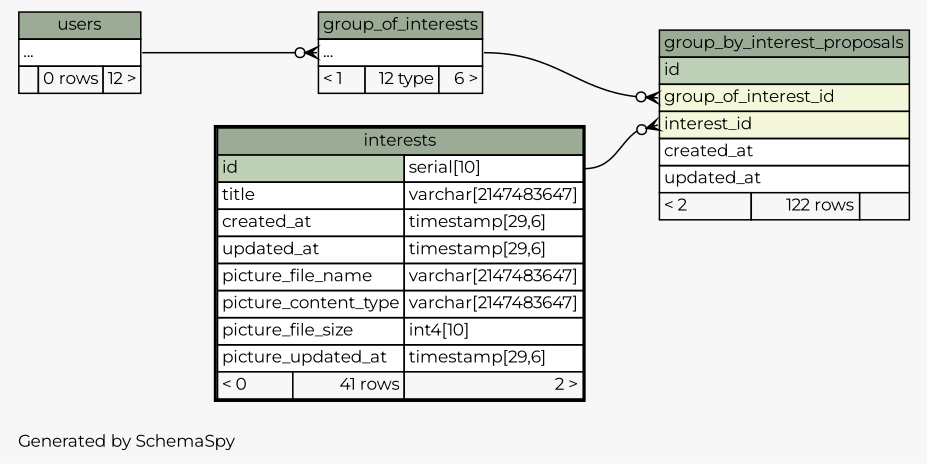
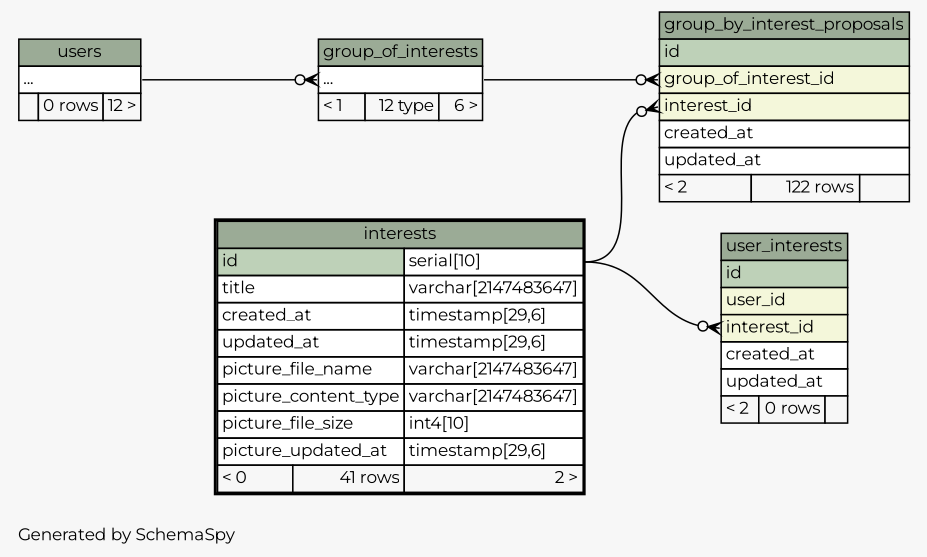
none -> (784, 328)
